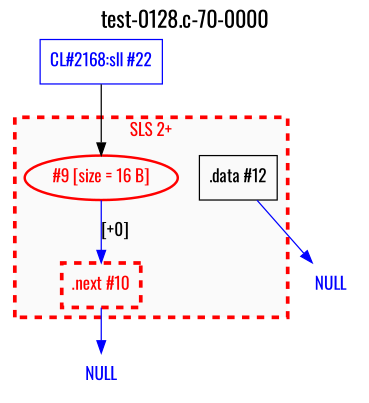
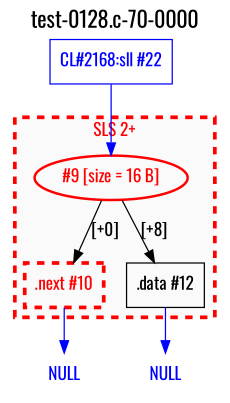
(101, 109) -> (111, 109)
(101, 225) -> (90, 226)
none -> (135, 226)
